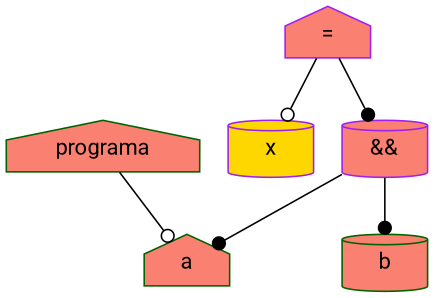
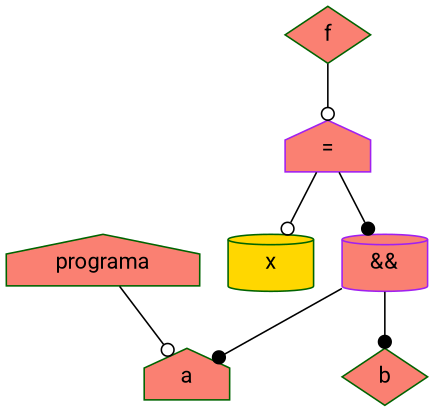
none -> (328, 35)
(271, 149) -> (271, 263)
(385, 263) -> (385, 377)
